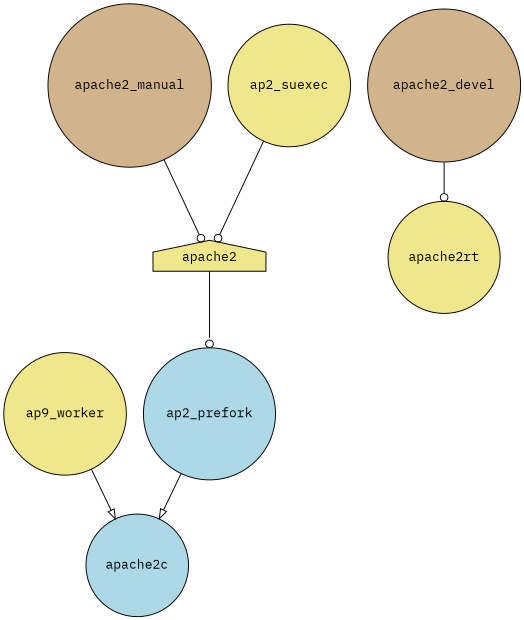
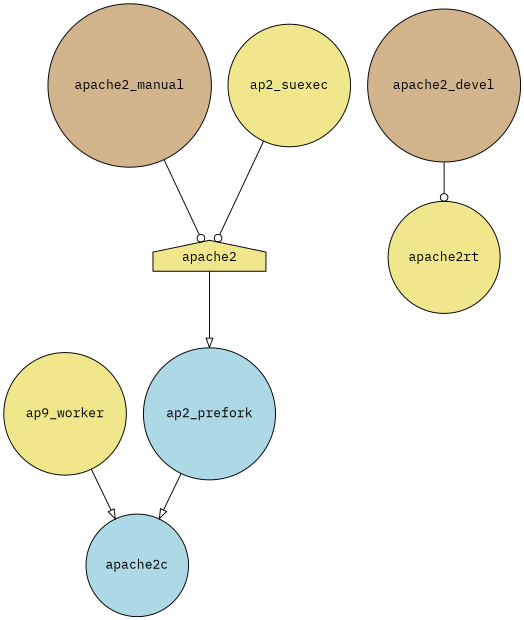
(209, 305) -> (209, 305)
